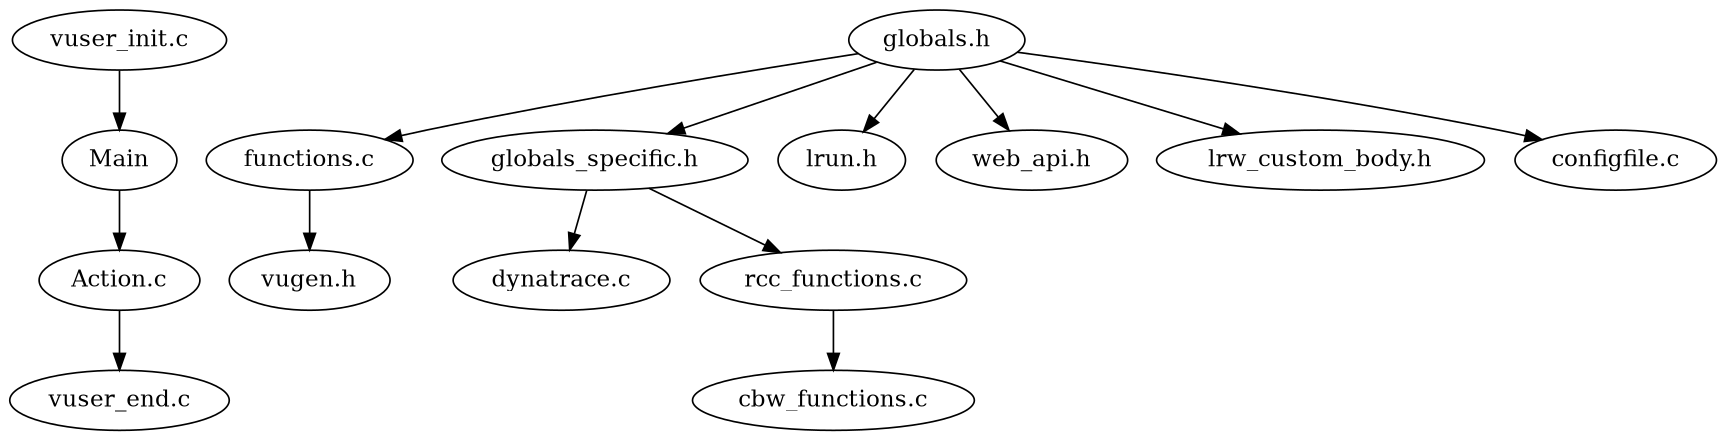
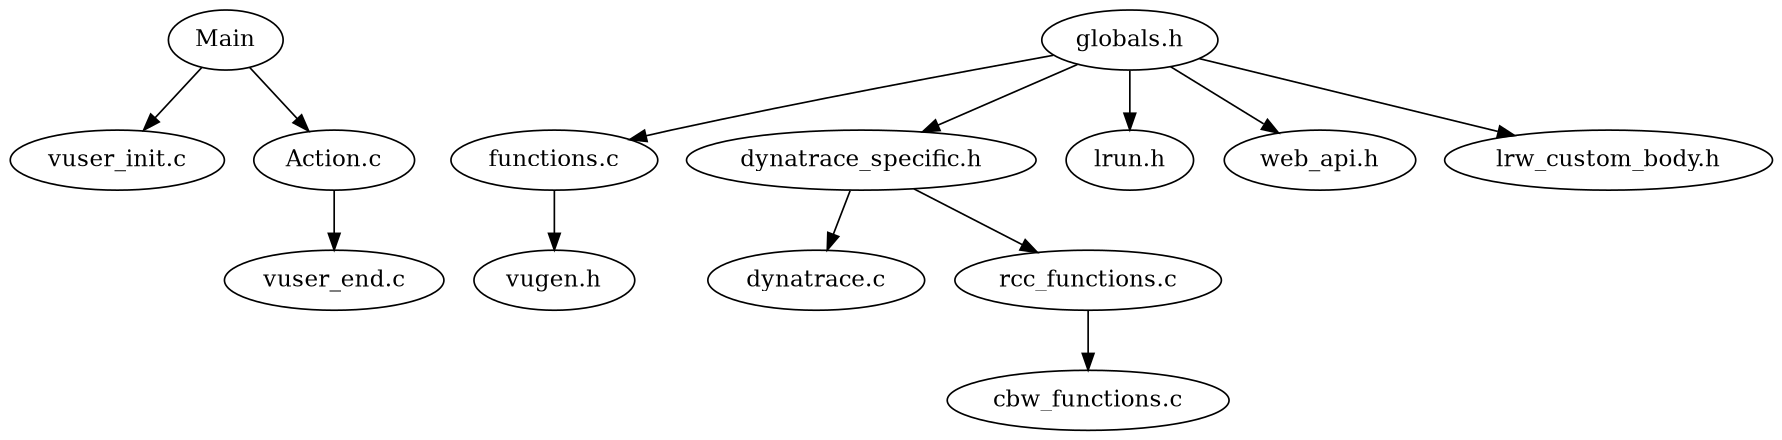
(120, 92) -> (178, 93)
(595, 160) -> (861, 160)
(1616, 160) -> none
